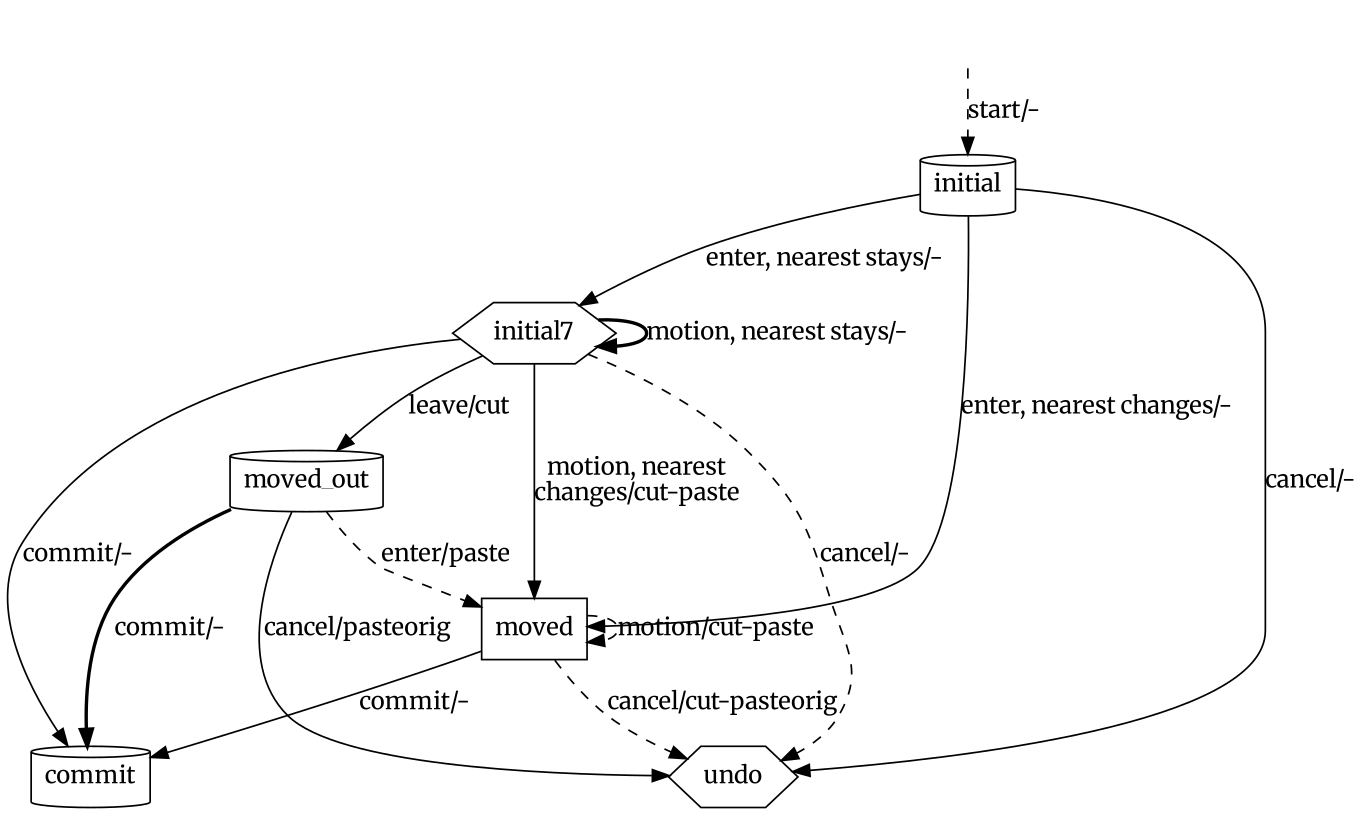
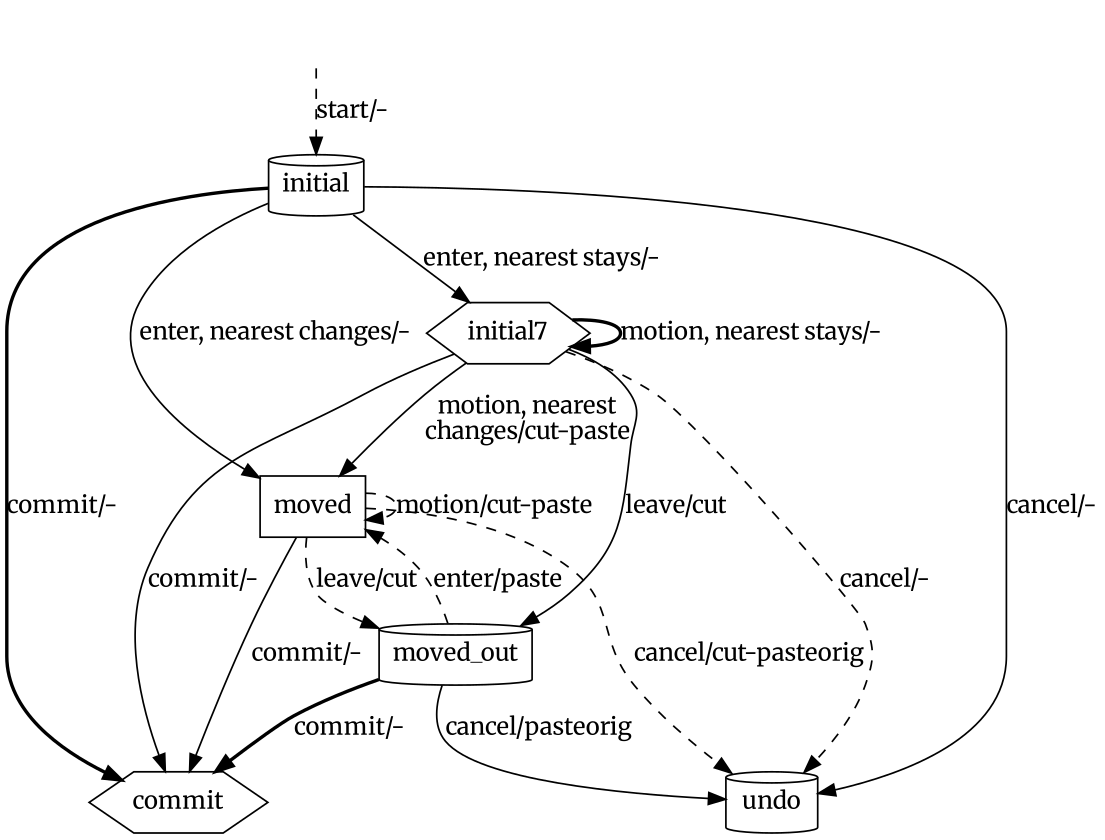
none -> (7, 411)
none -> (315, 592)
(91, 777) -> (179, 802)
(733, 777) -> (772, 802)
